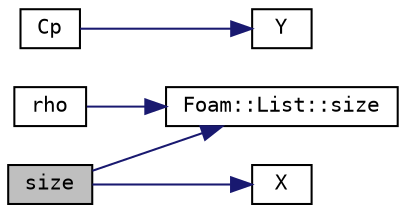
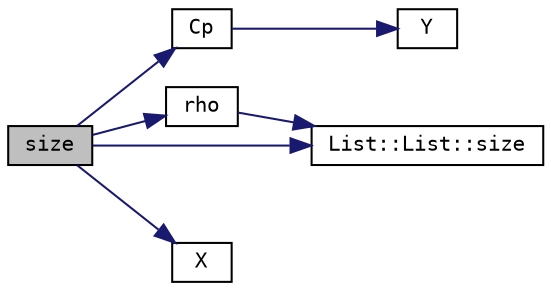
none -> (118, 94)
(282, 107) -> (427, 146)
none -> (119, 128)
